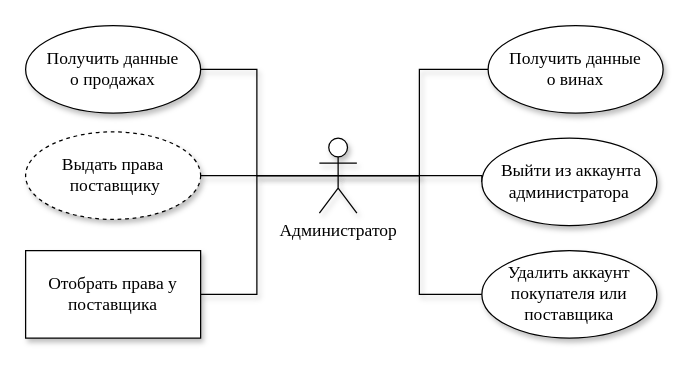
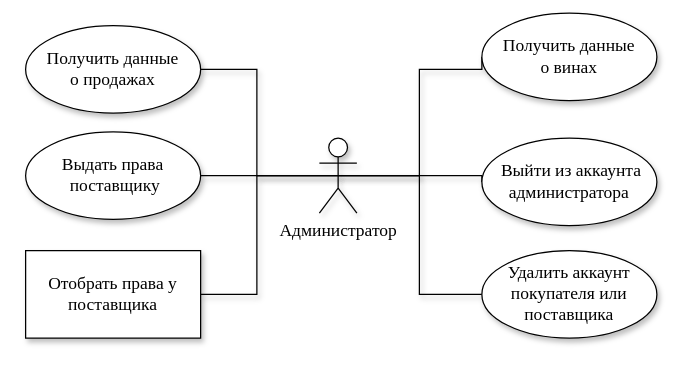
(576, 69) -> (569, 57)
(113, 176) -> (113, 176)
